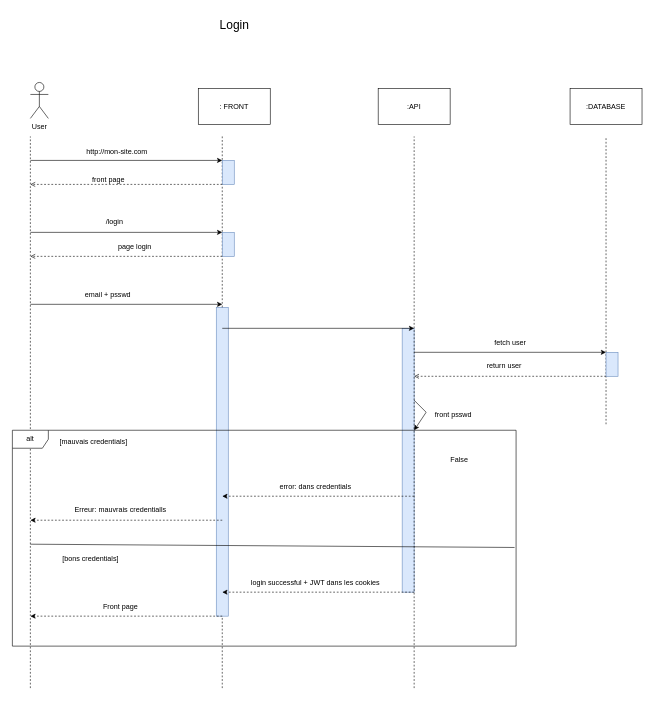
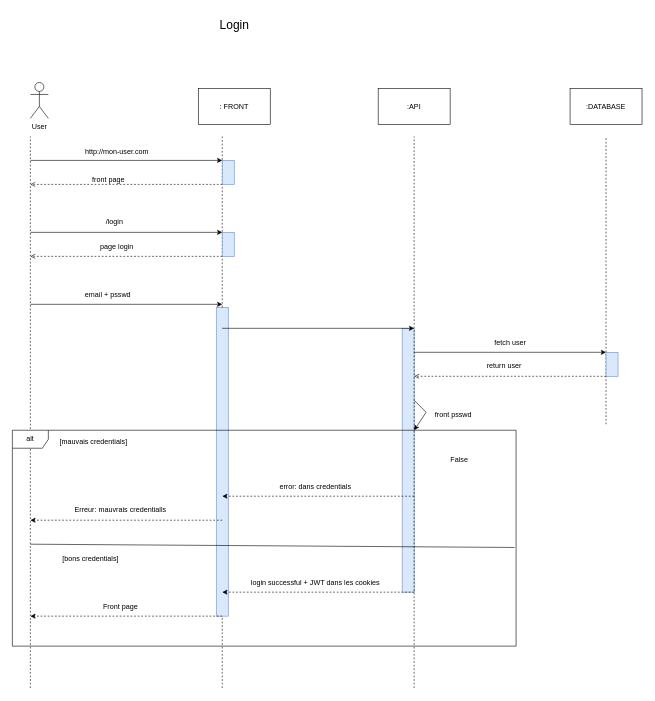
(117, 152) -> (117, 152)
(135, 248) -> (117, 248)
